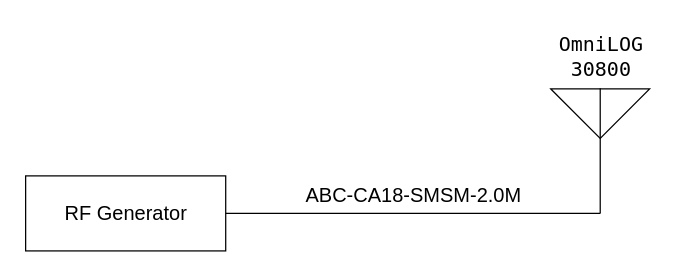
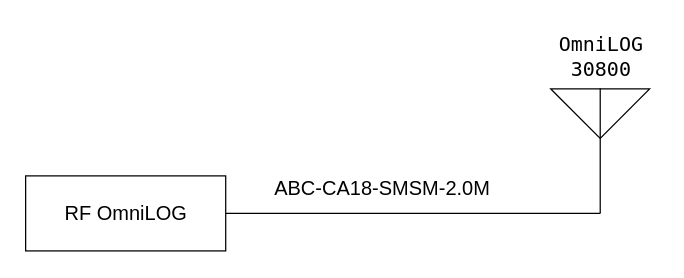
(413, 194) -> (382, 188)
(126, 213) -> (126, 213)
